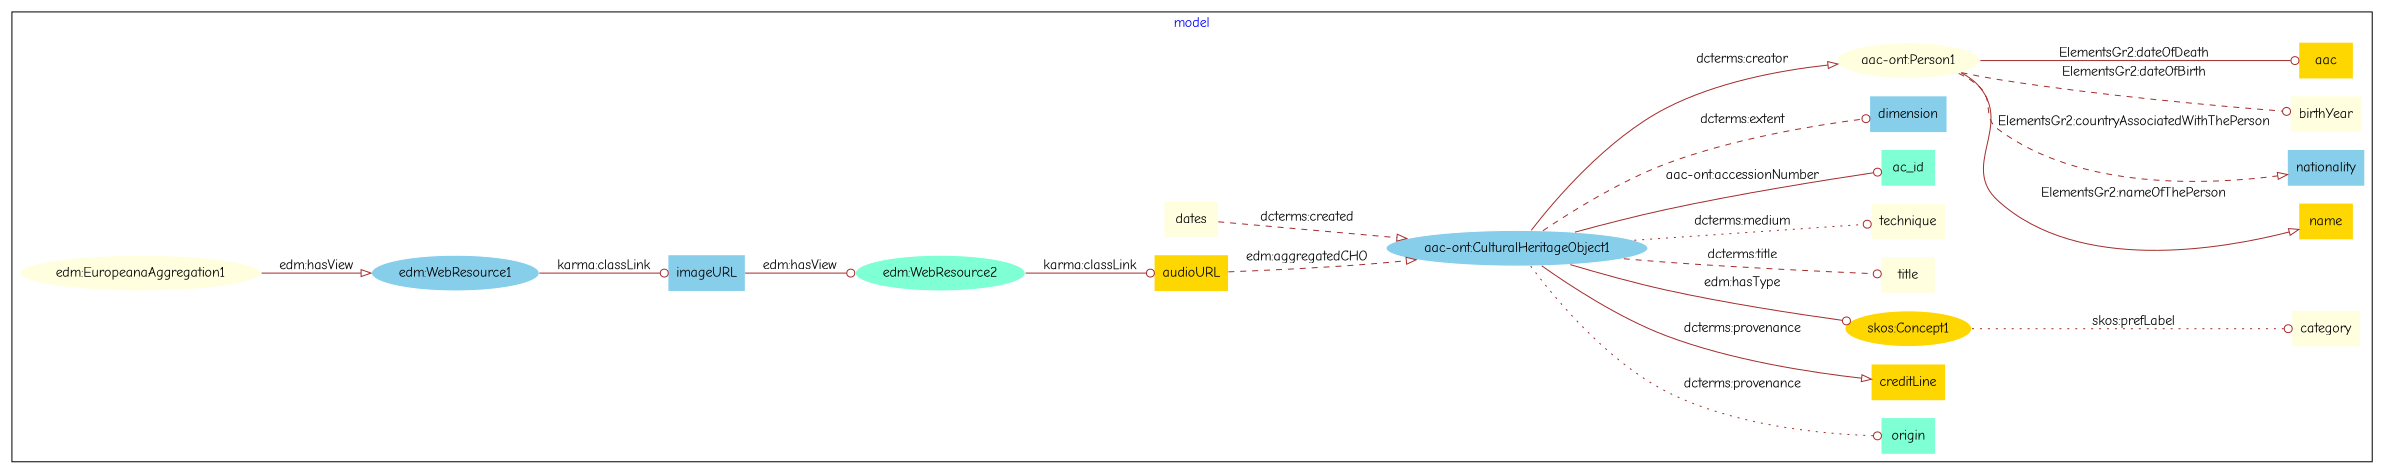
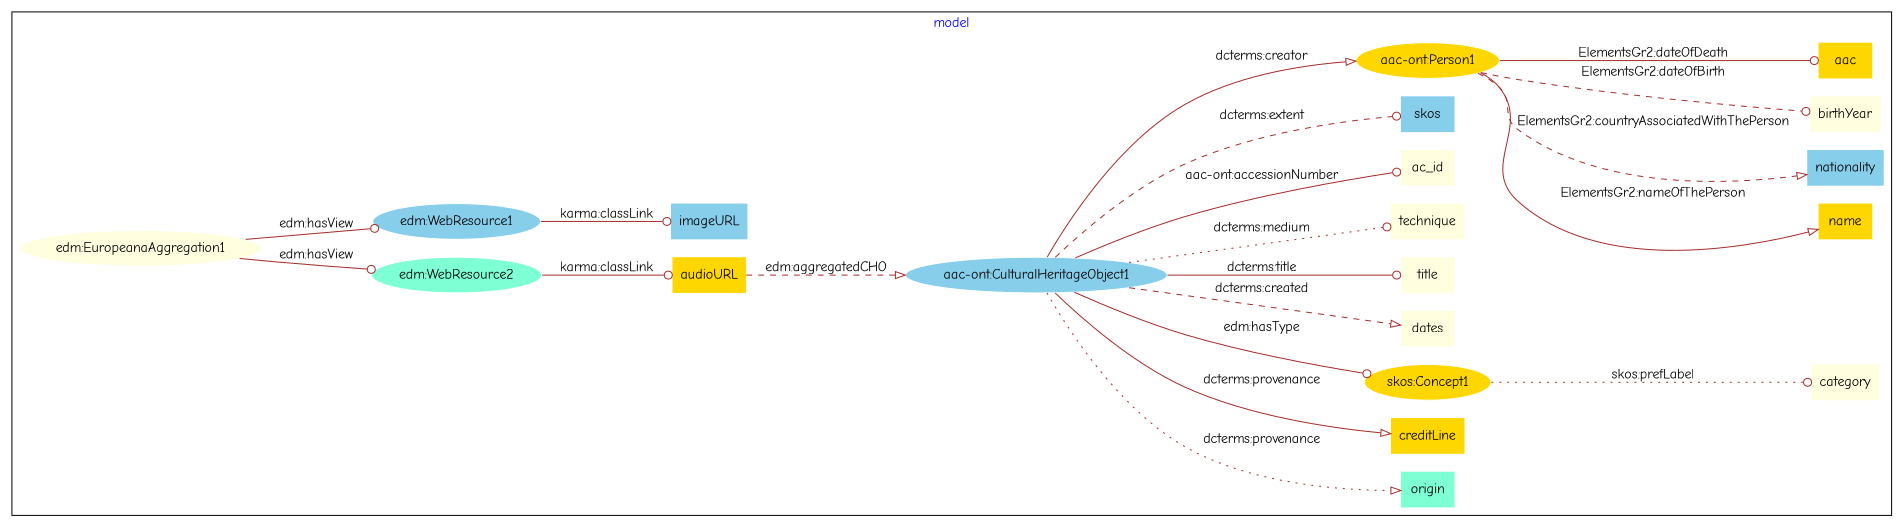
(1908, 61) -> (1428, 61)
(1908, 114) -> (1428, 114)
(1908, 168) -> (1428, 168)
(1308, 230) -> (1260, 306)
(1748, 267) -> (1280, 275)
(311, 273) -> (308, 234)
(796, 273) -> (303, 264)
(1679, 397) -> (1187, 448)
